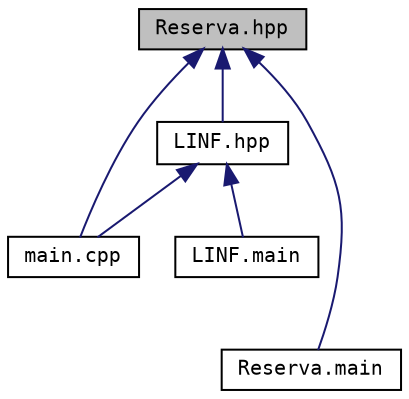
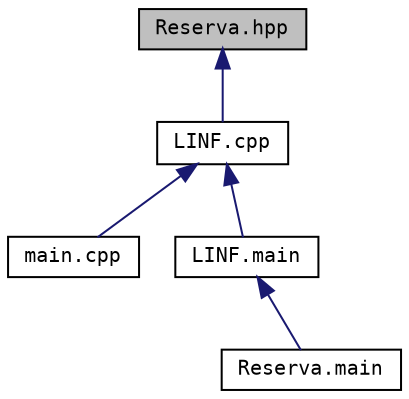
(223, 143) -> (223, 143)
(124, 144) -> none
(339, 196) -> (284, 322)
